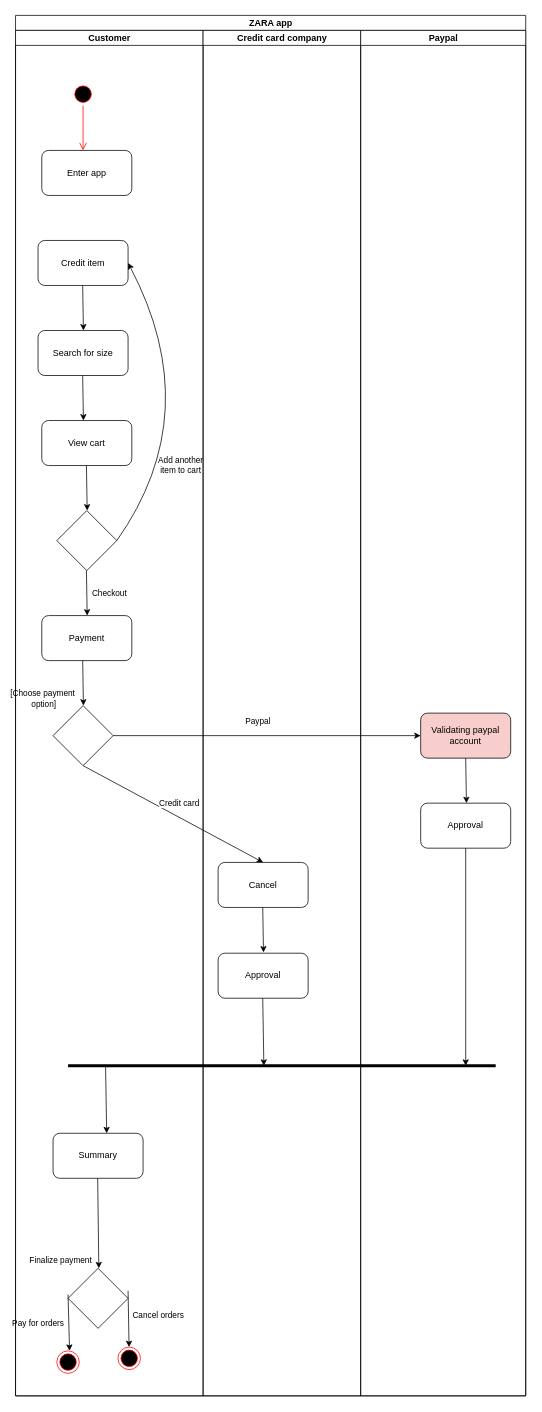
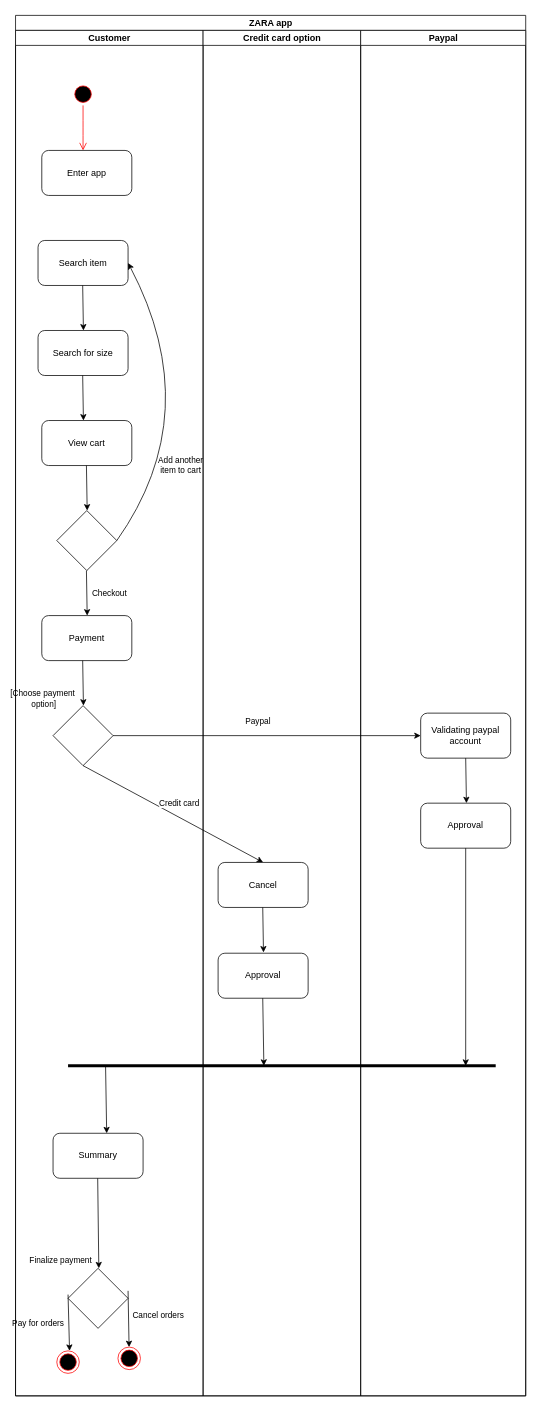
(282, 38) -> (282, 38)
(83, 263) -> (83, 263)
(465, 735) -> (465, 735)
